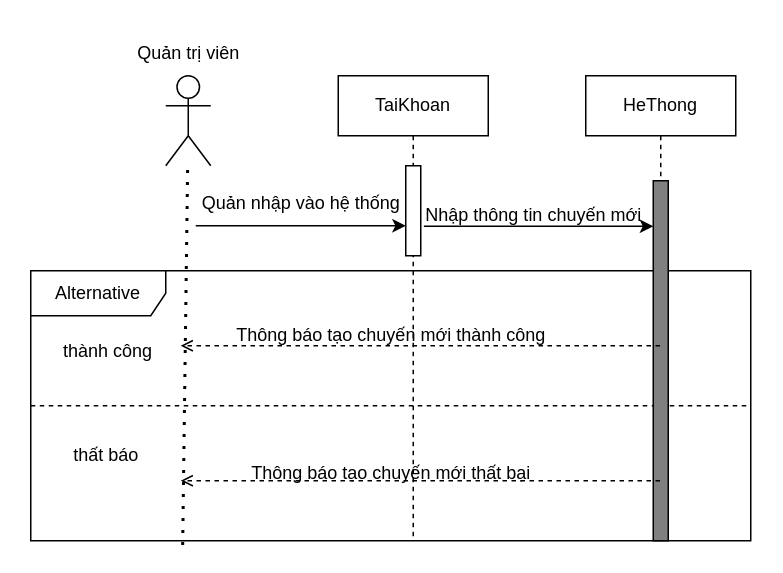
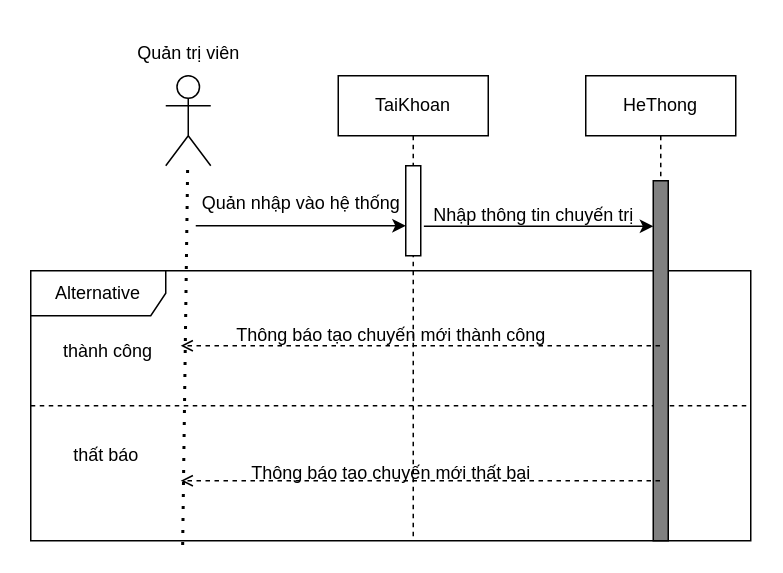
(534, 215) -> (534, 215)
